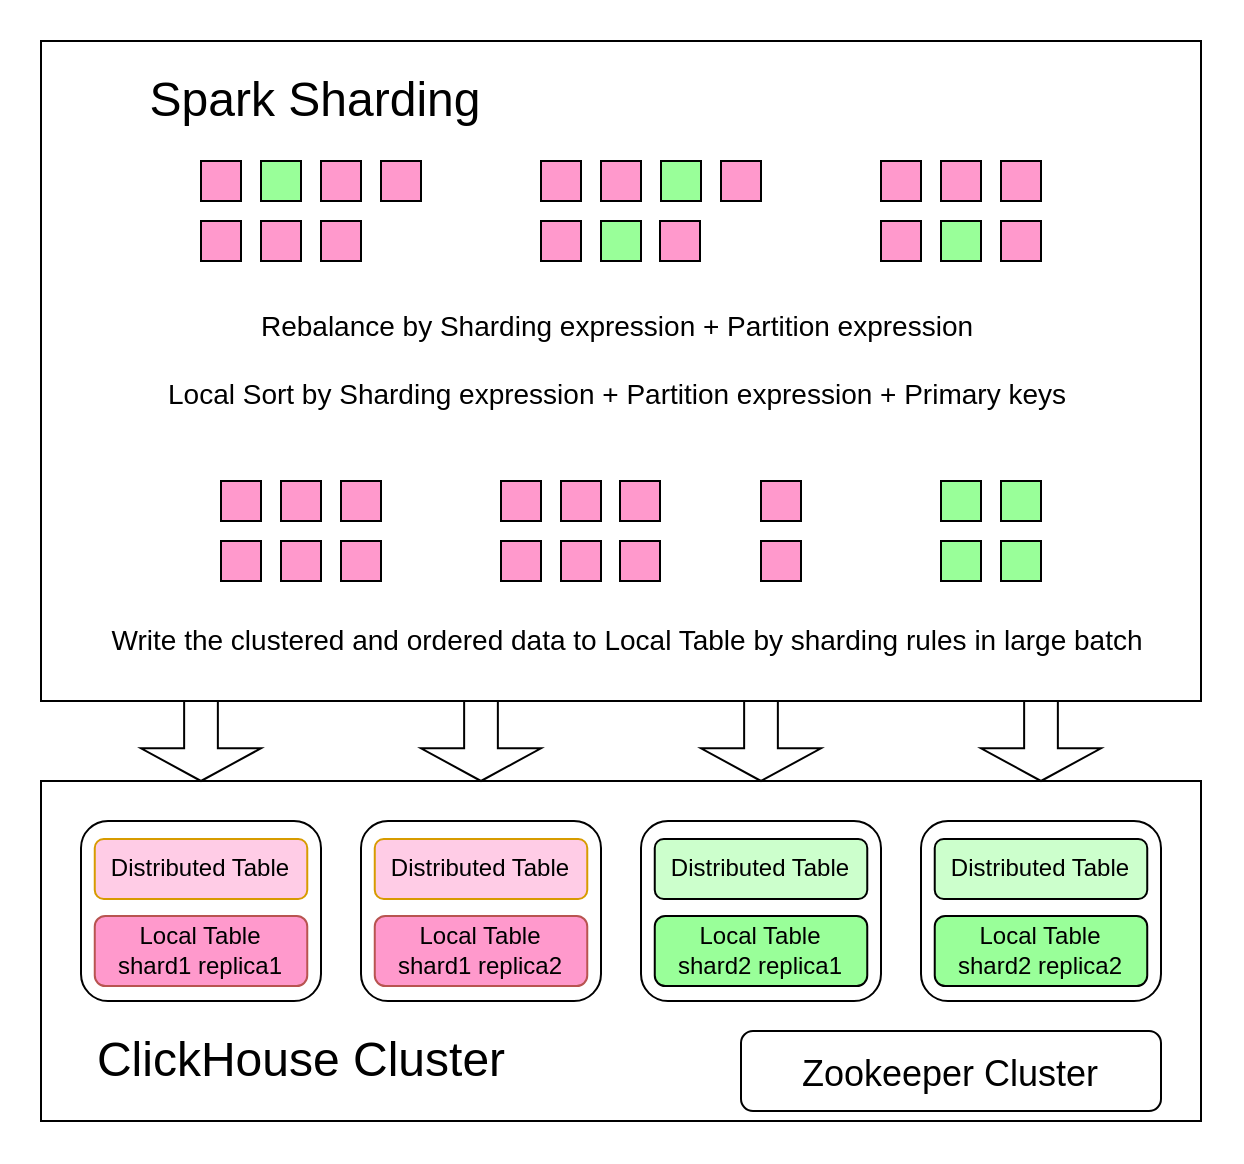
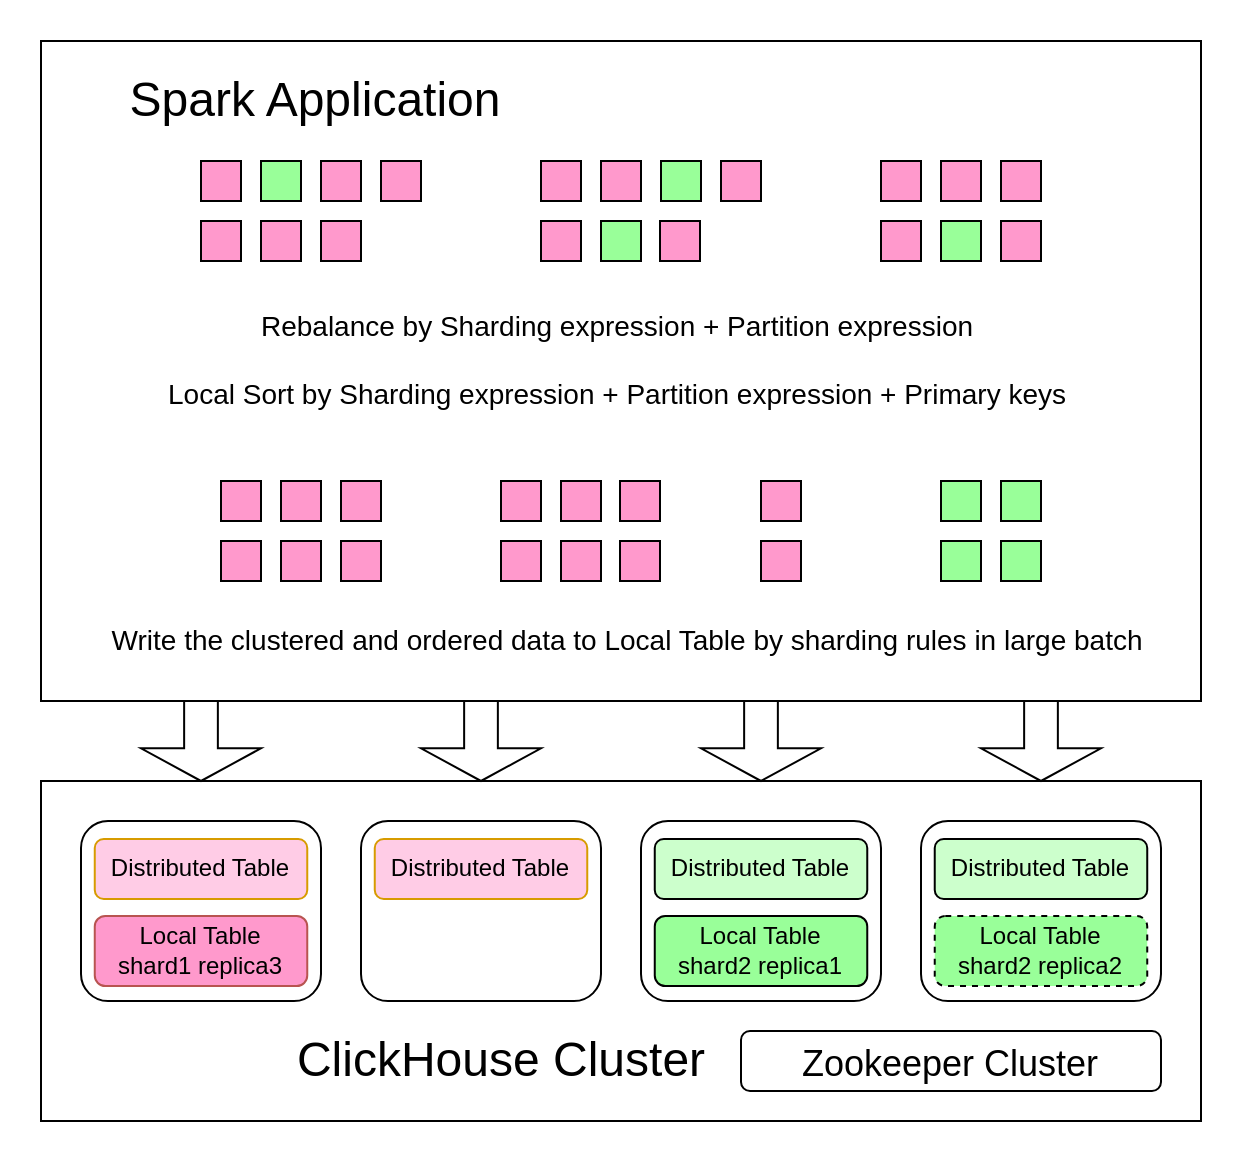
(316, 101) -> (316, 101)
(201, 951) -> (201, 951)
(481, 951) -> none
(1041, 951) -> (1041, 951)
(301, 1061) -> (501, 1061)
(951, 1071) -> (951, 1061)
